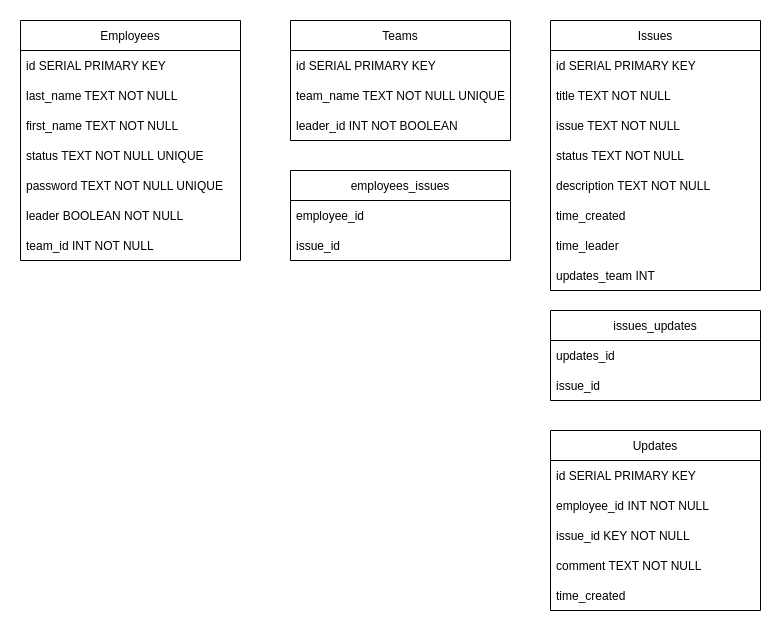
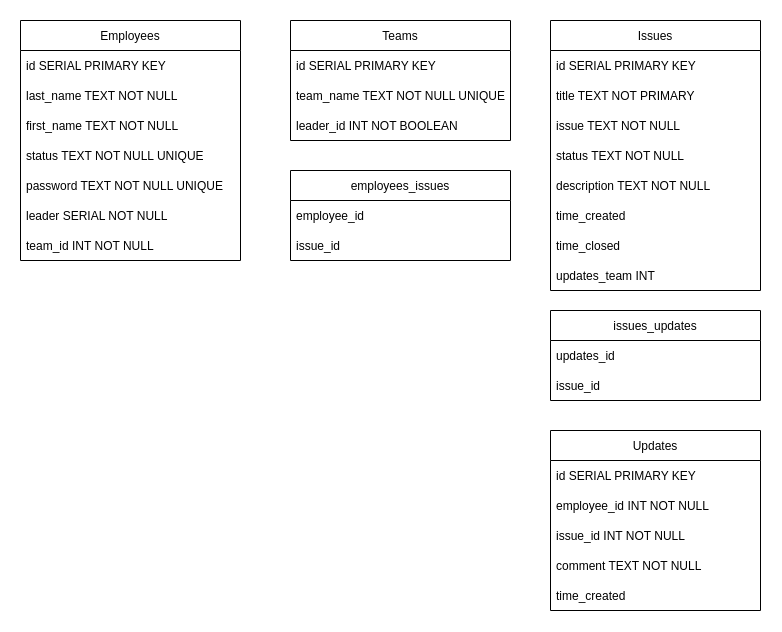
(612, 96) -> (622, 96)
(97, 216) -> (94, 216)
(590, 246) -> (590, 246)
(619, 536) -> (619, 536)
